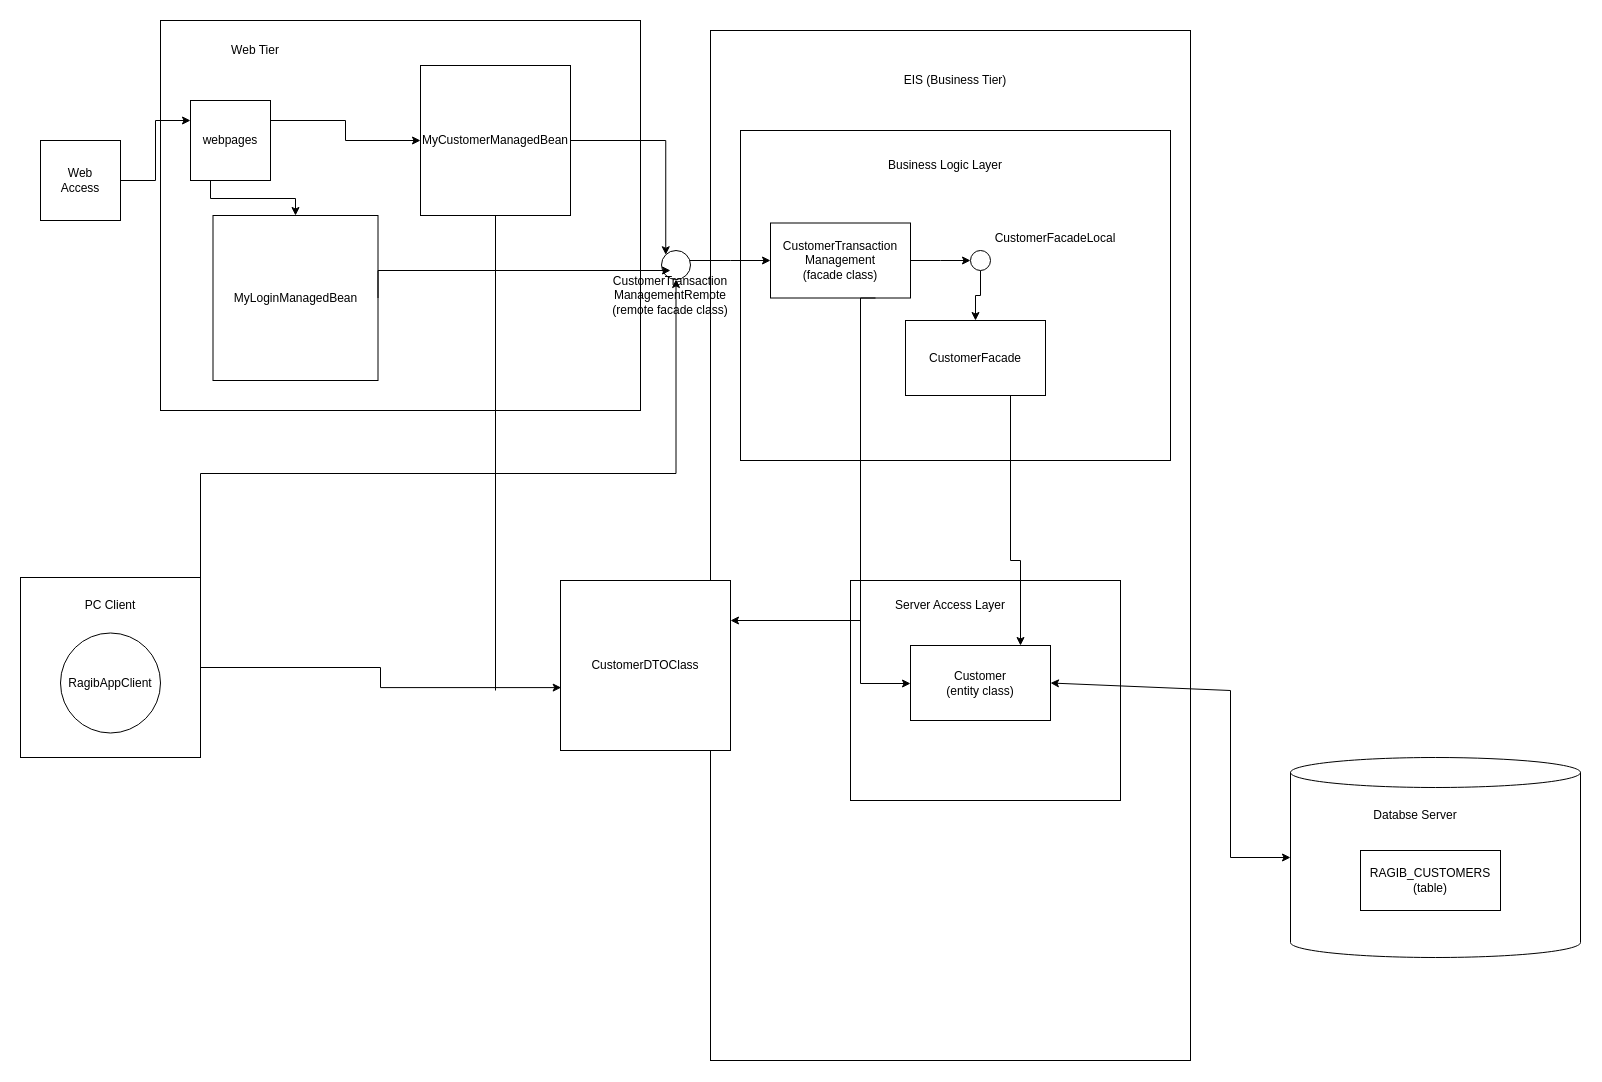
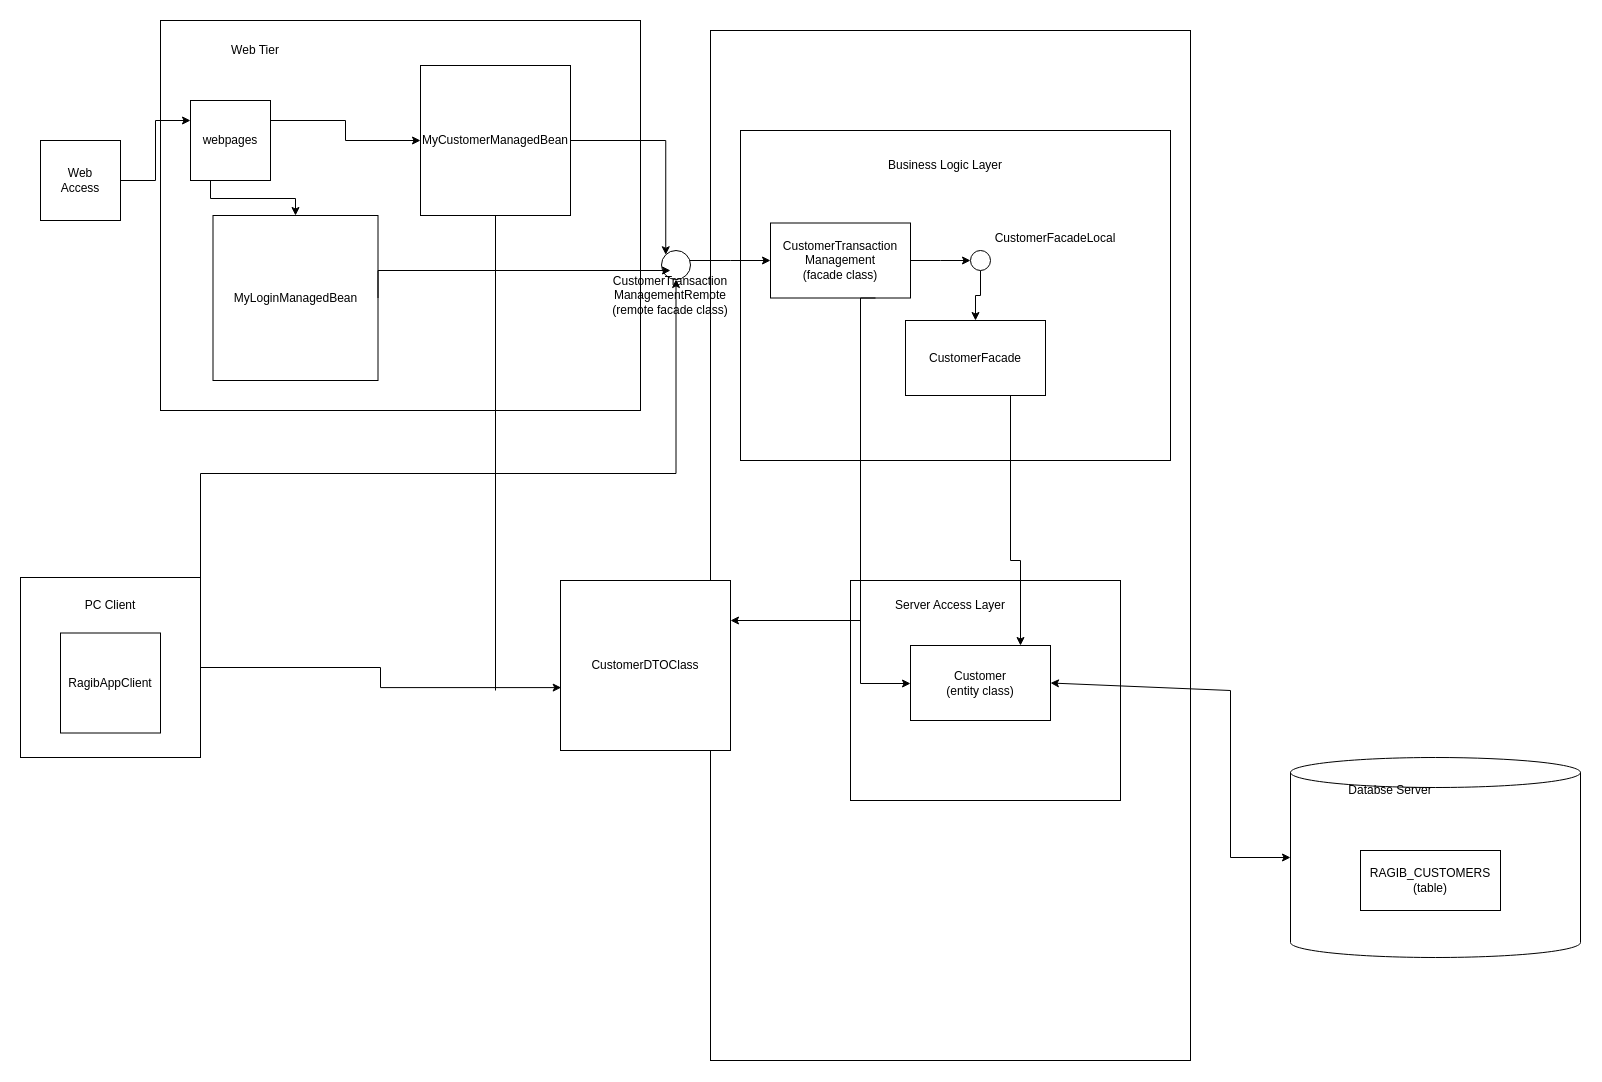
(956, 81) -> none
(111, 683) -> (111, 683)
(1416, 816) -> (1391, 791)
